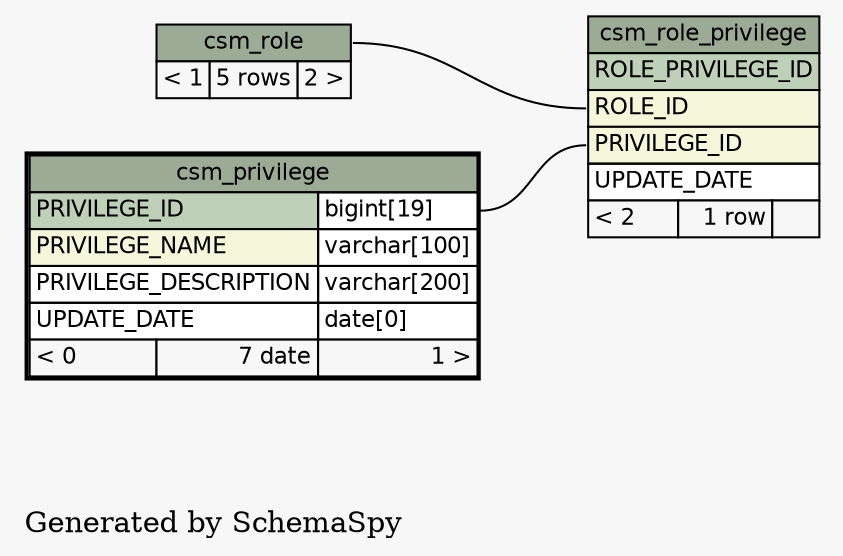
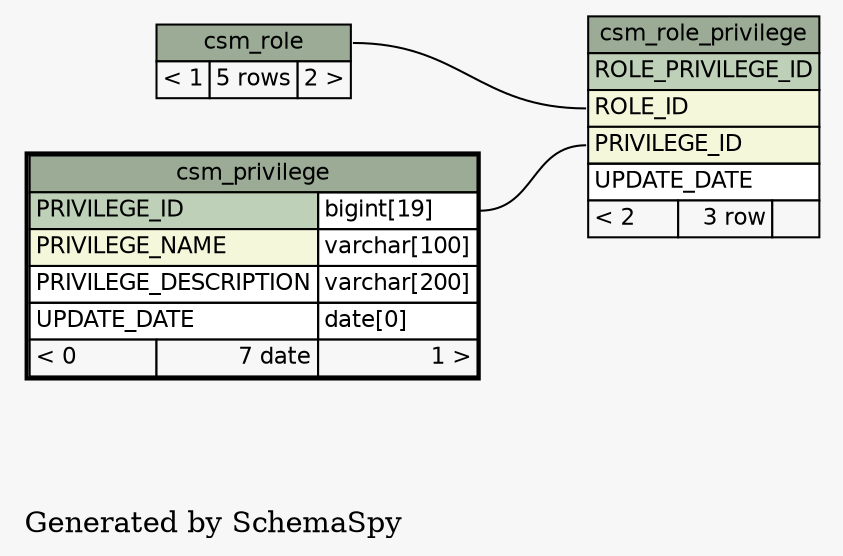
(734, 218) -> (734, 218)
